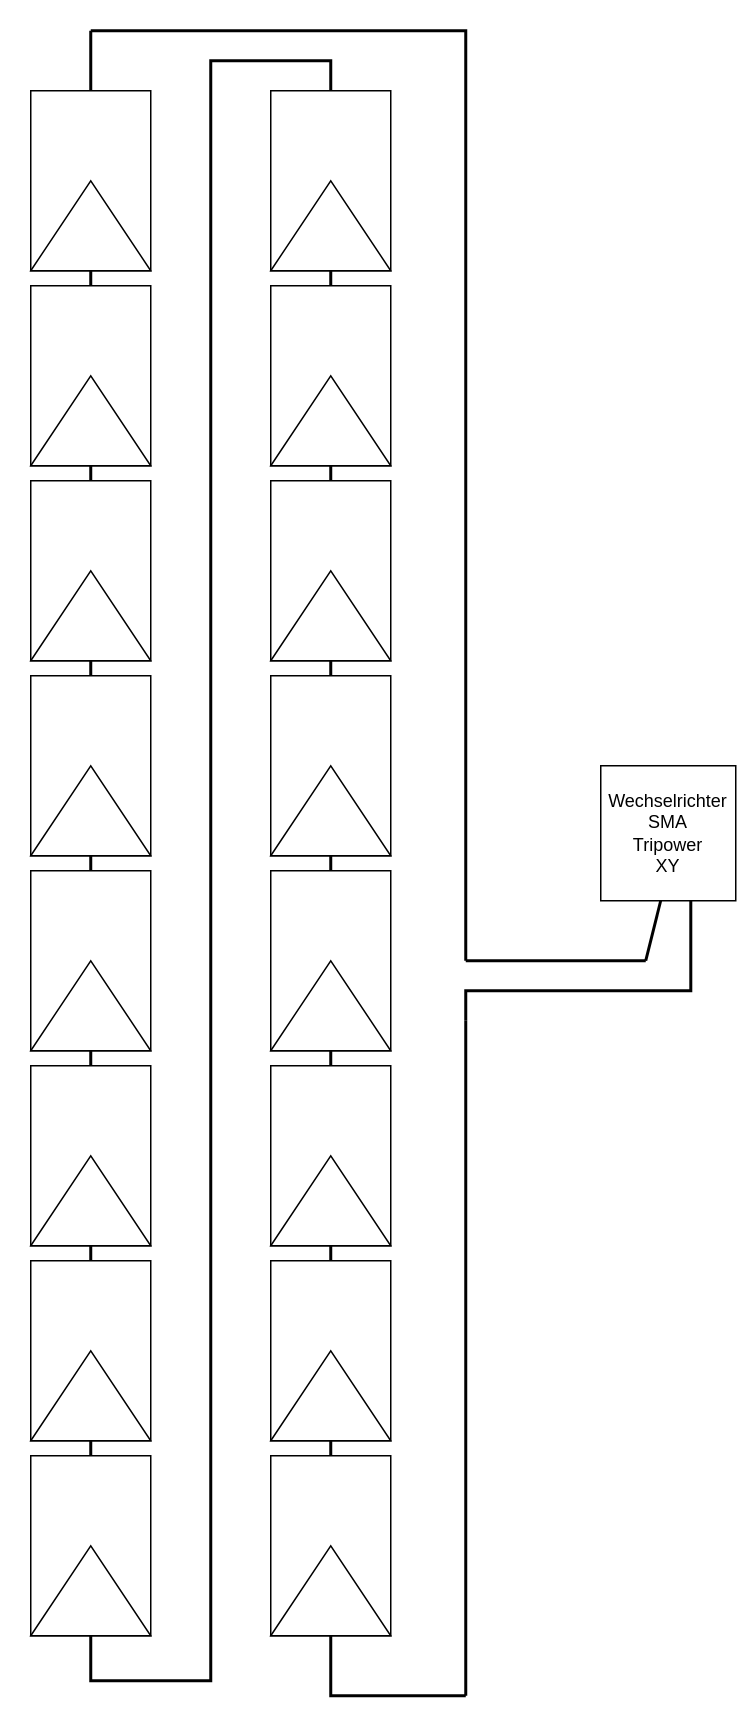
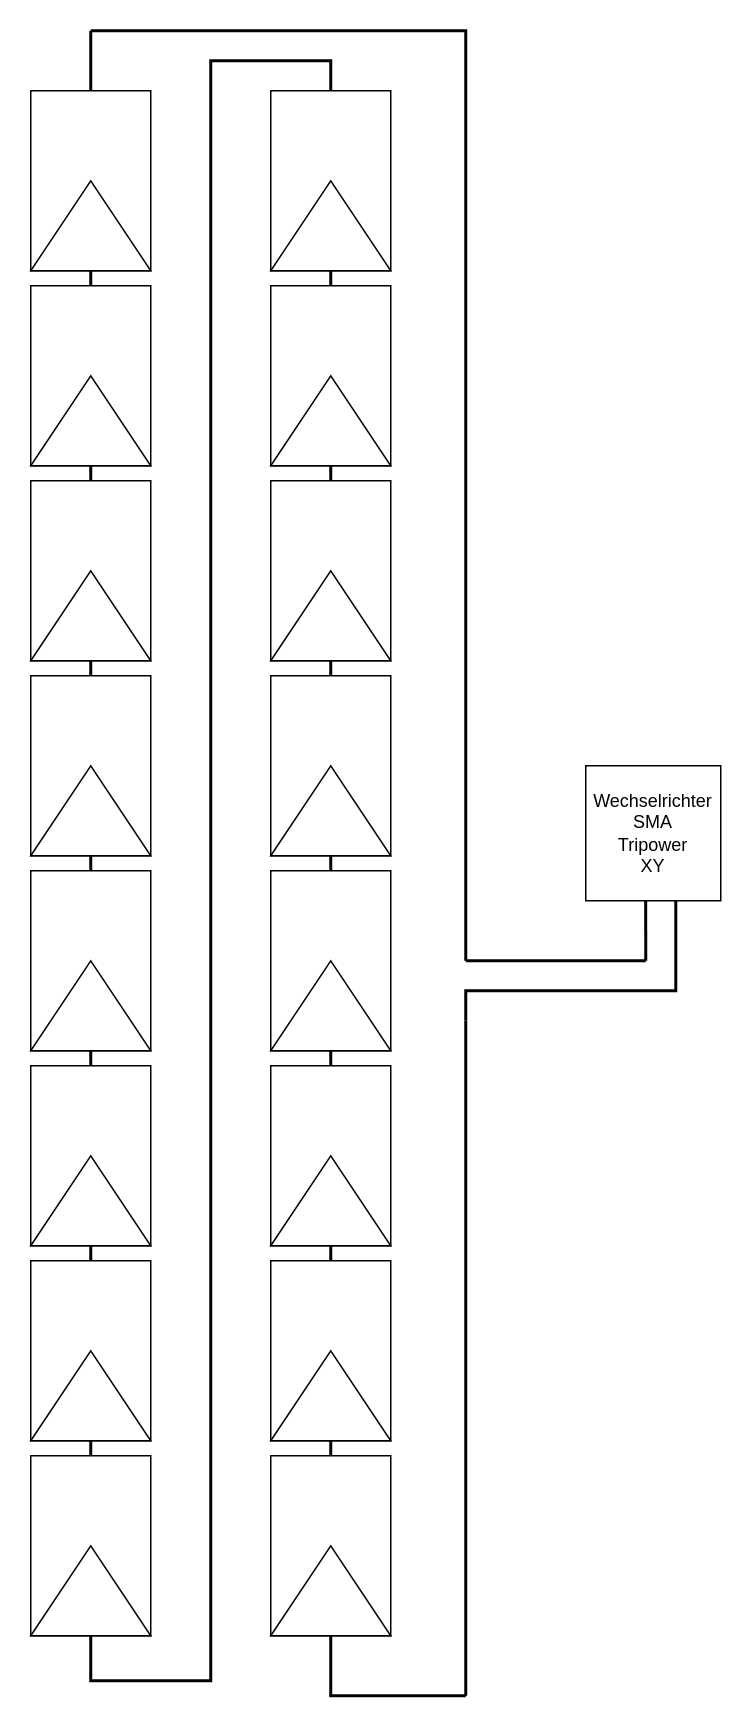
(668, 833) -> (653, 833)
